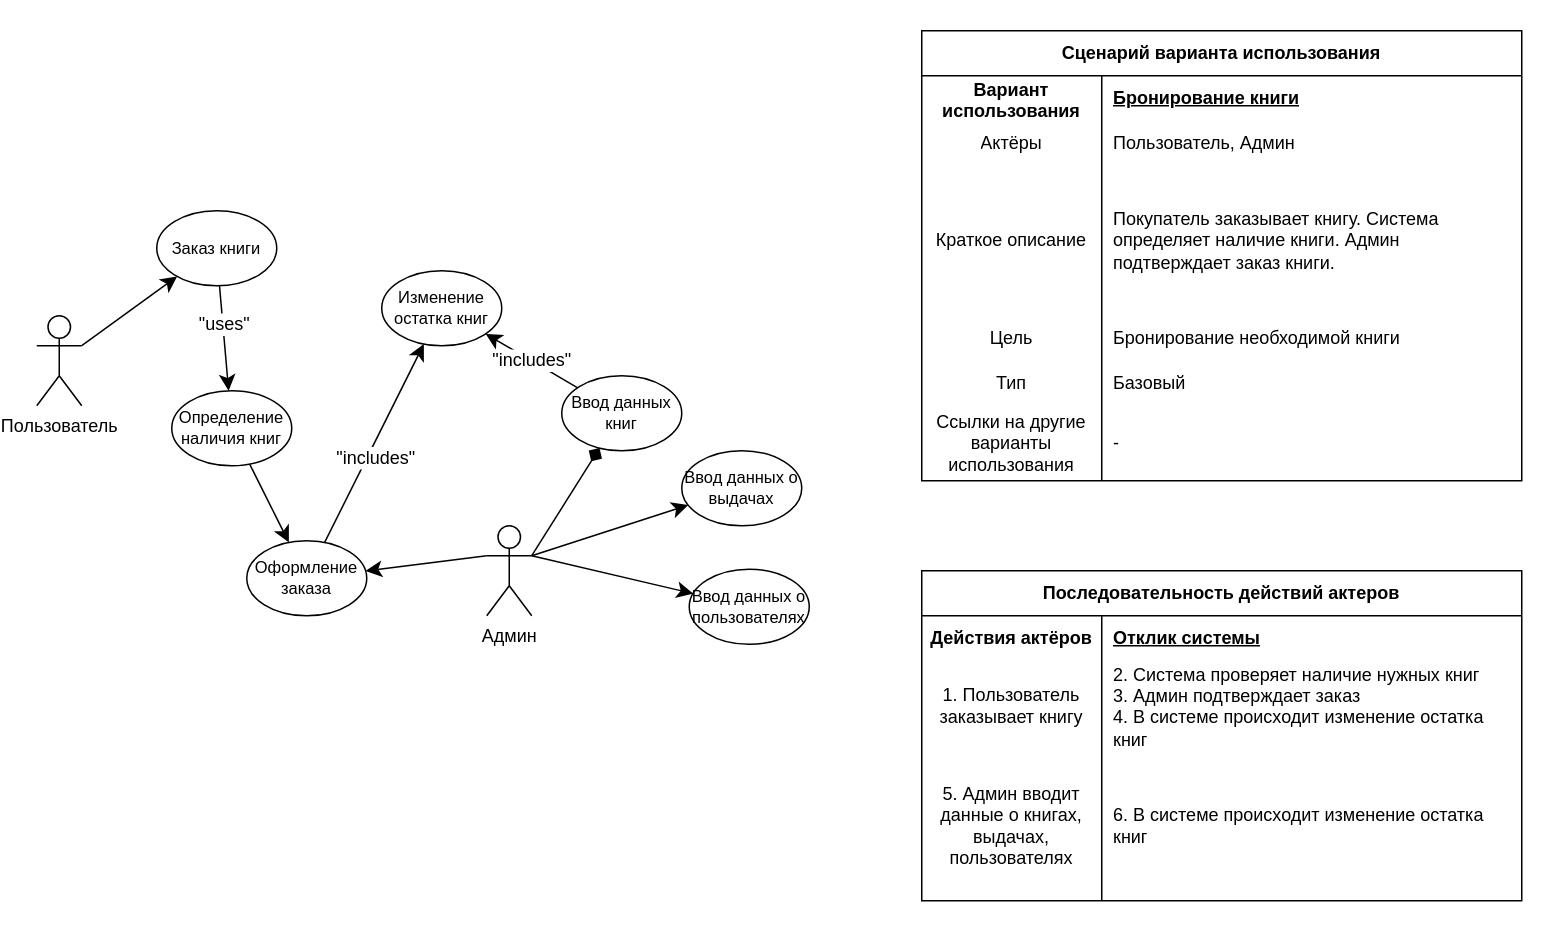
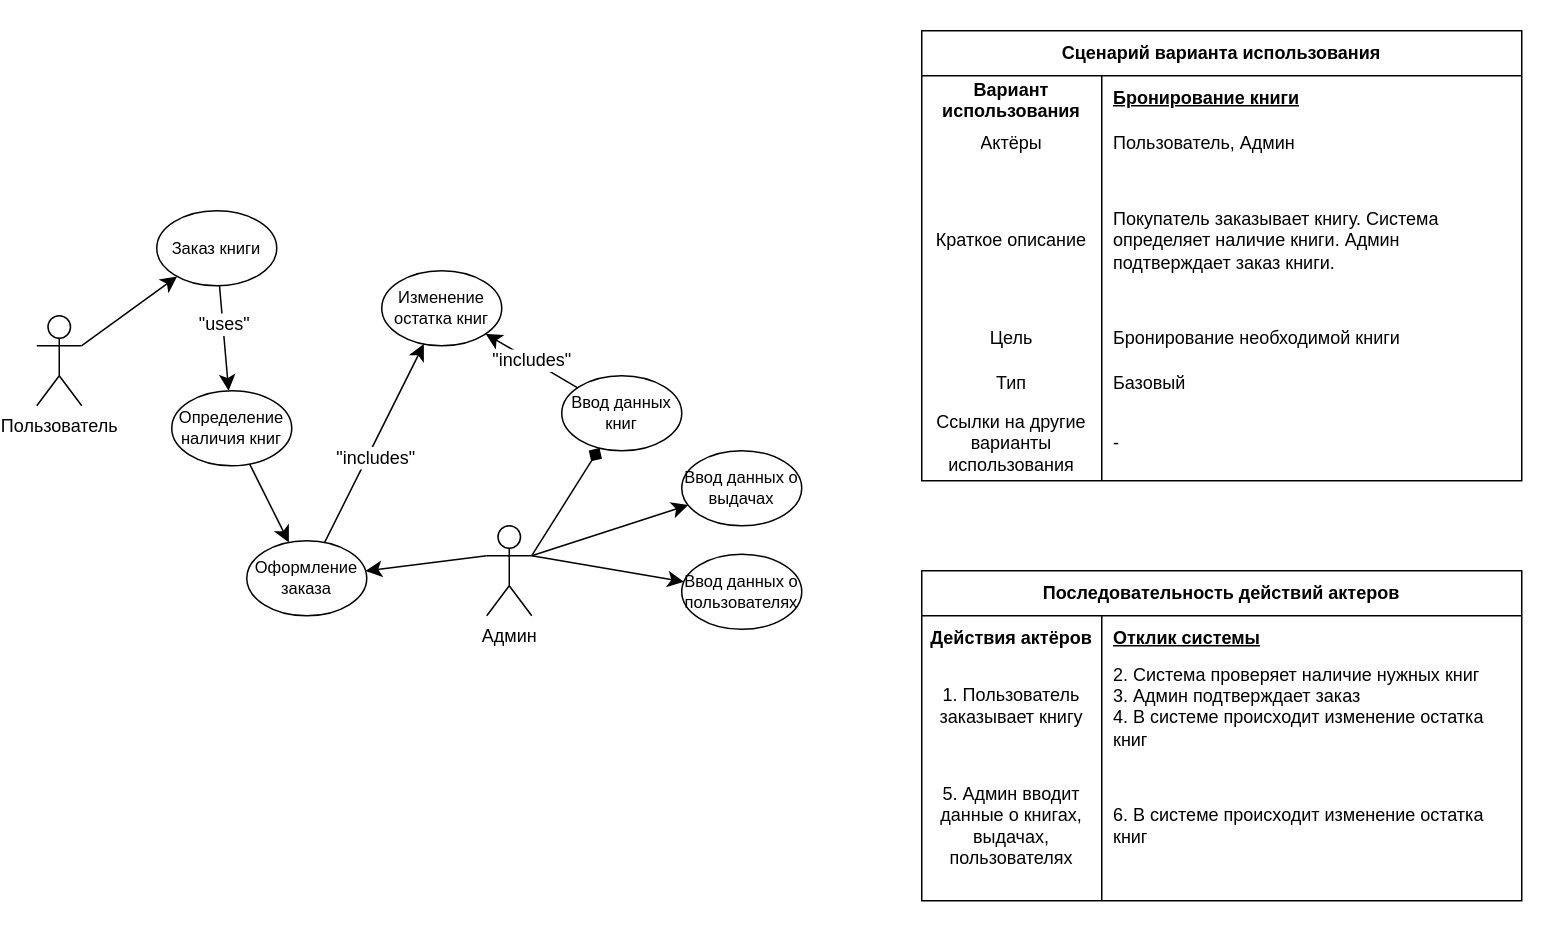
(749, 607) -> (742, 592)
